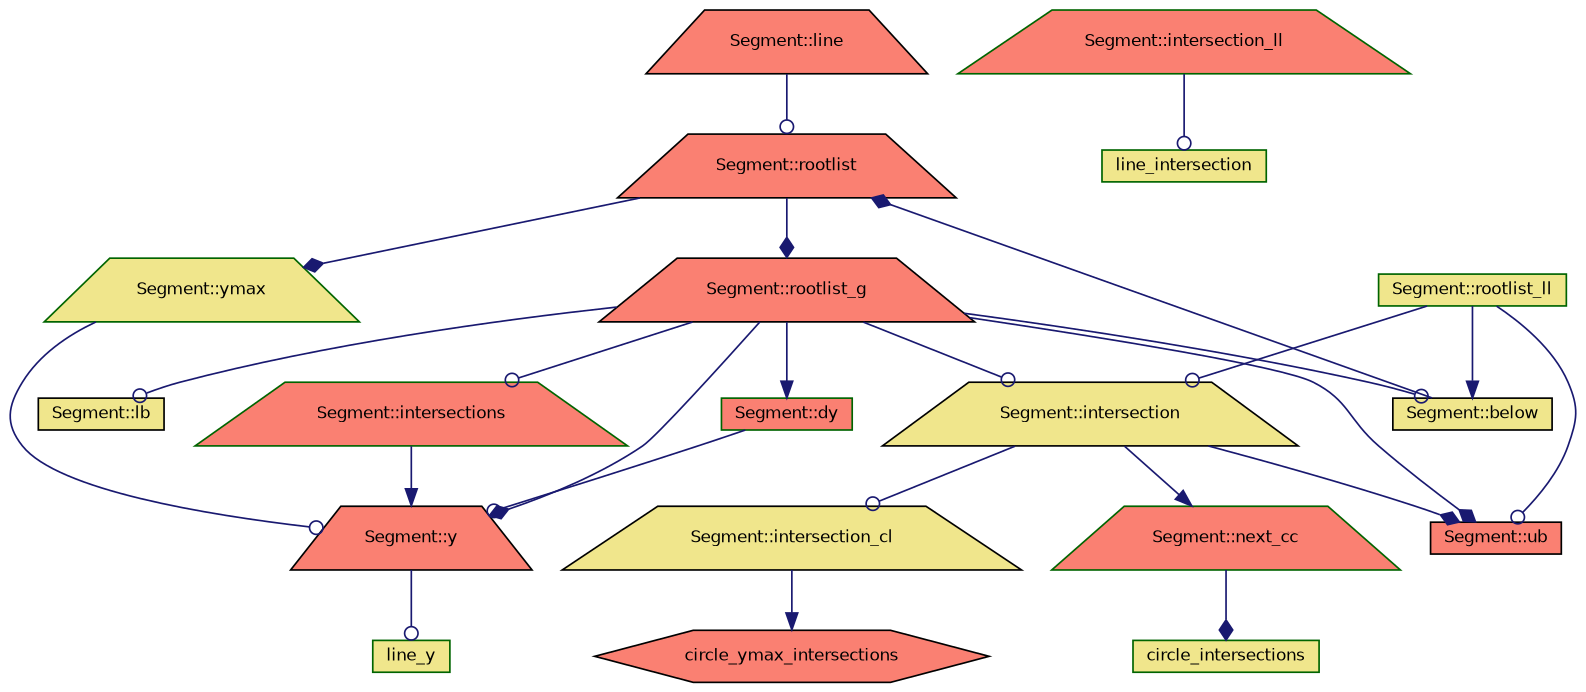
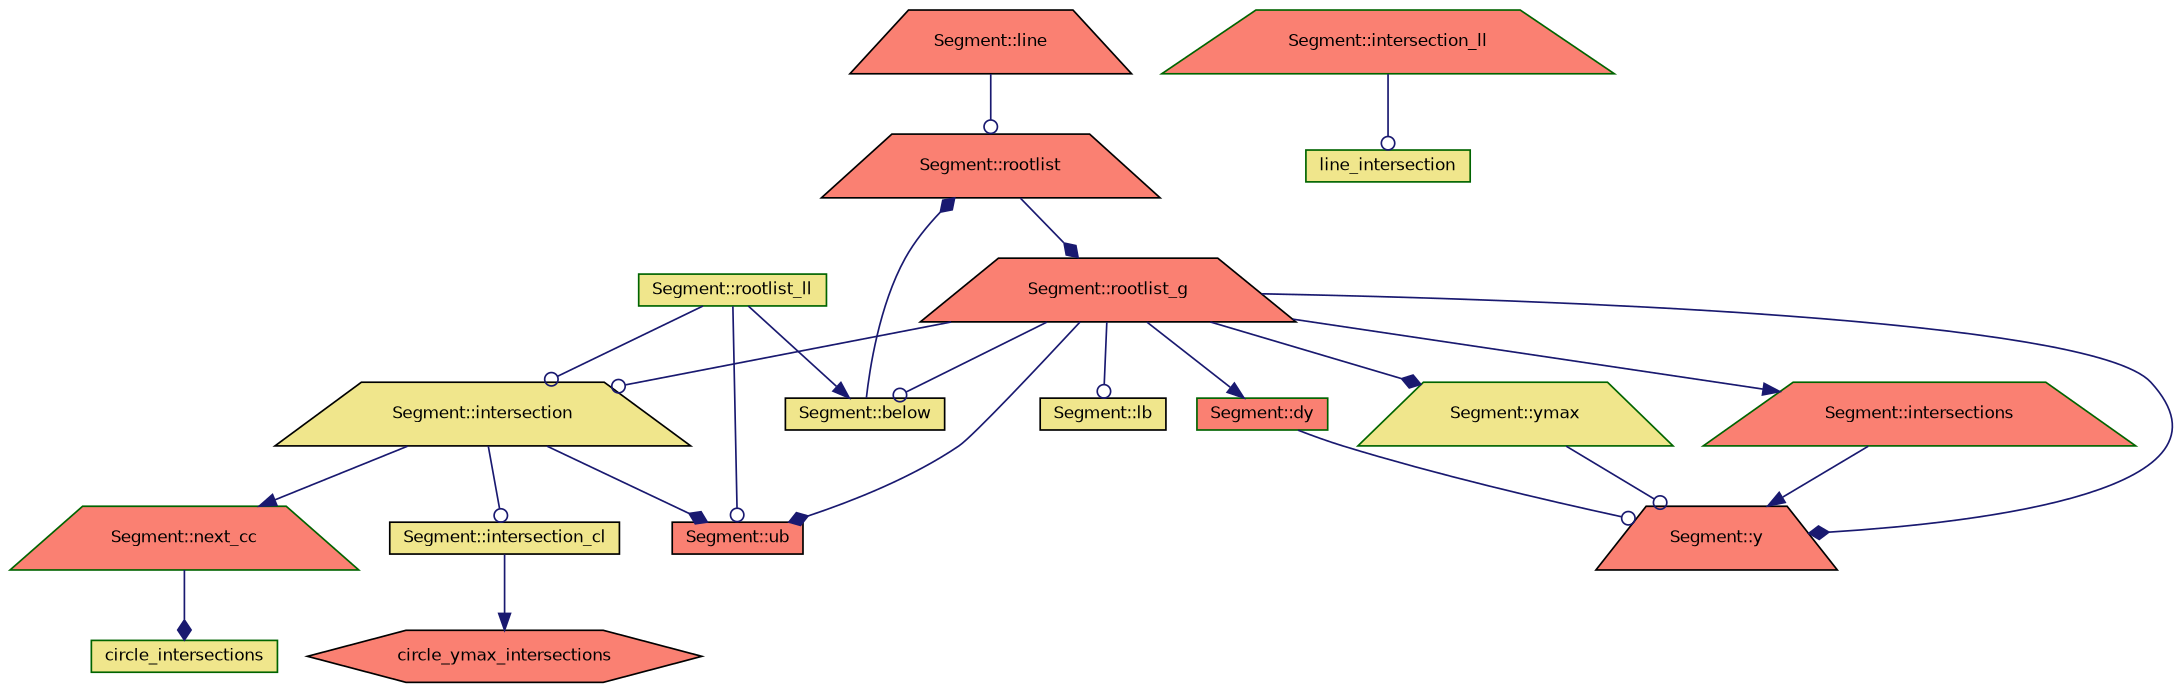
(482, 231) -> (1306, 350)
(606, 350) -> (1528, 354)
(792, 538) -> (505, 538)
(411, 656) -> none
